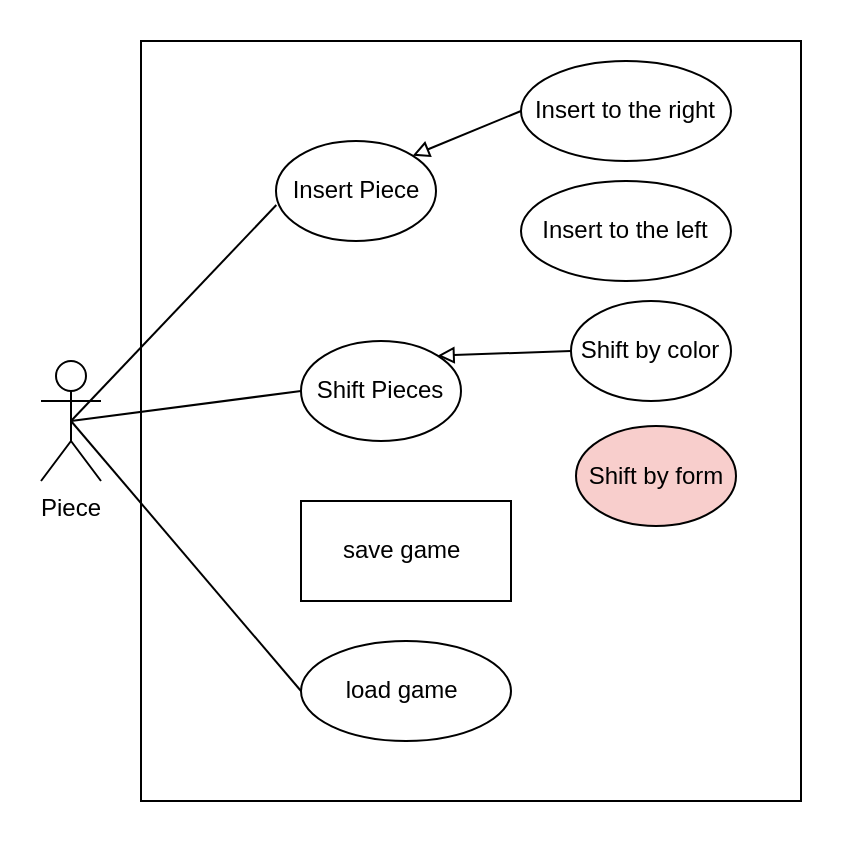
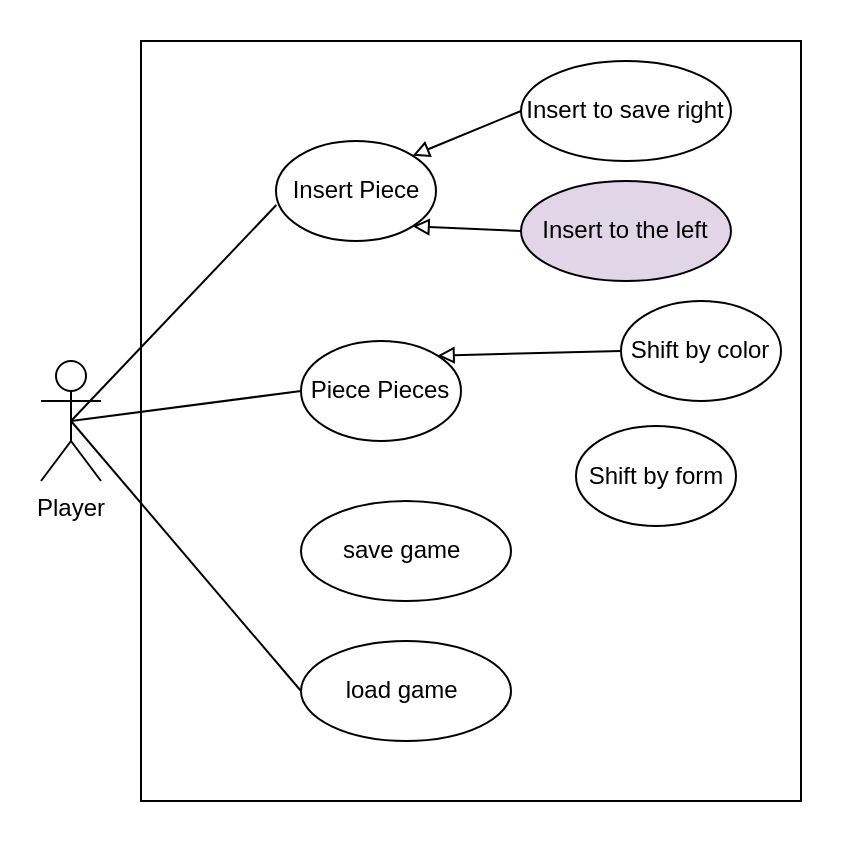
(626, 111) -> (626, 111)
none -> (475, 229)
(626, 231) -> (626, 231)
(651, 351) -> (701, 351)
(381, 391) -> (381, 391)
(656, 476) -> (656, 476)
(72, 509) -> (72, 509)
(406, 551) -> (406, 551)
